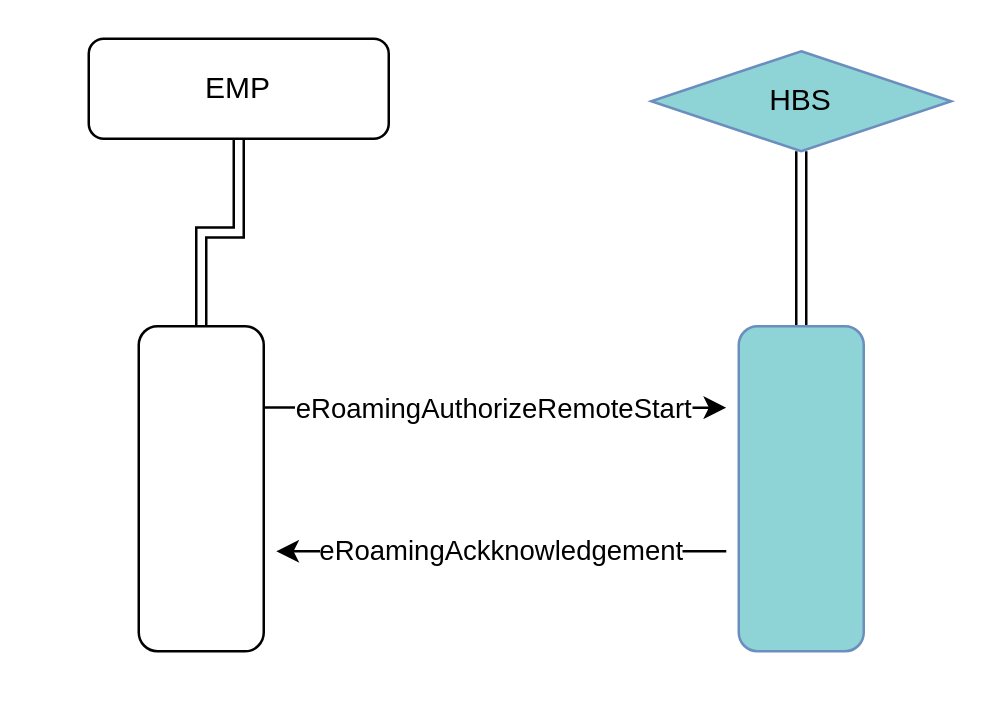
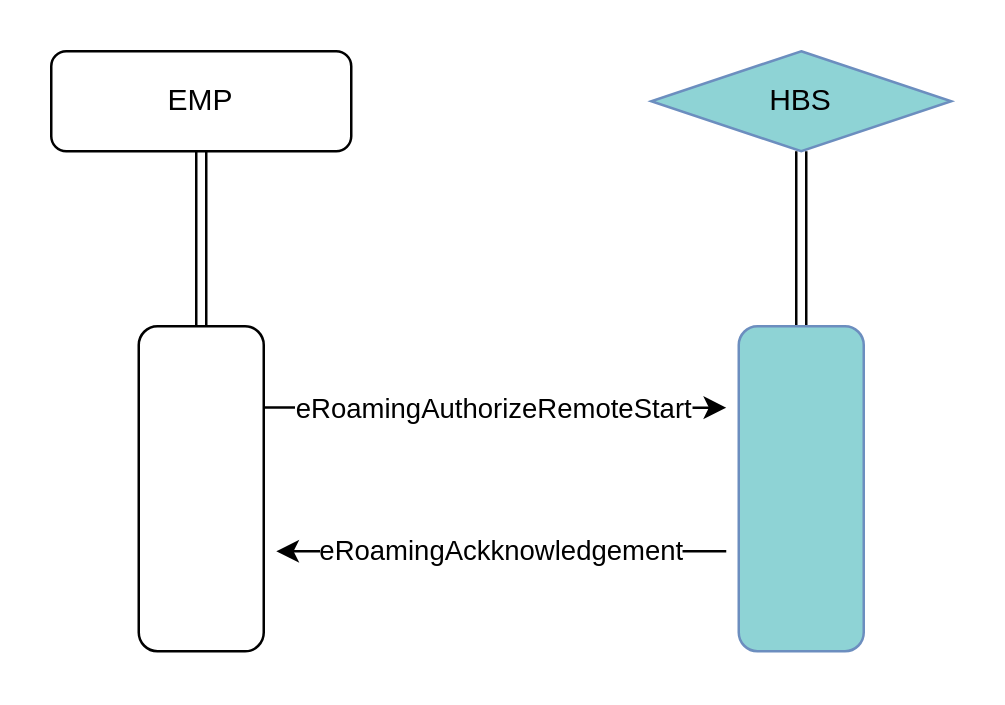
(239, 89) -> (201, 101)
